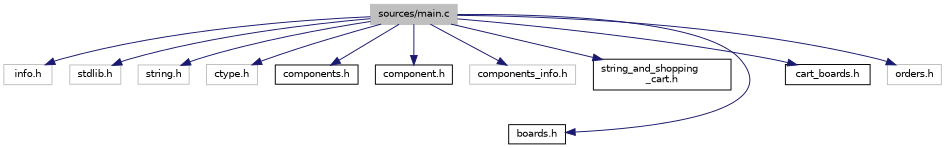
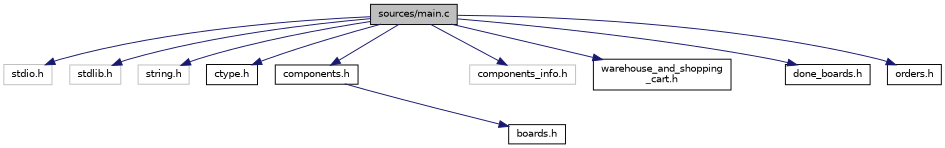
(414, 14) -> (414, 14)
(707, 40) -> (422, 104)
(28, 75) -> (28, 75)
(232, 75) -> (232, 75)
(414, 75) -> none
(662, 75) -> (662, 75)
(828, 75) -> (828, 75)
(914, 75) -> (914, 75)
